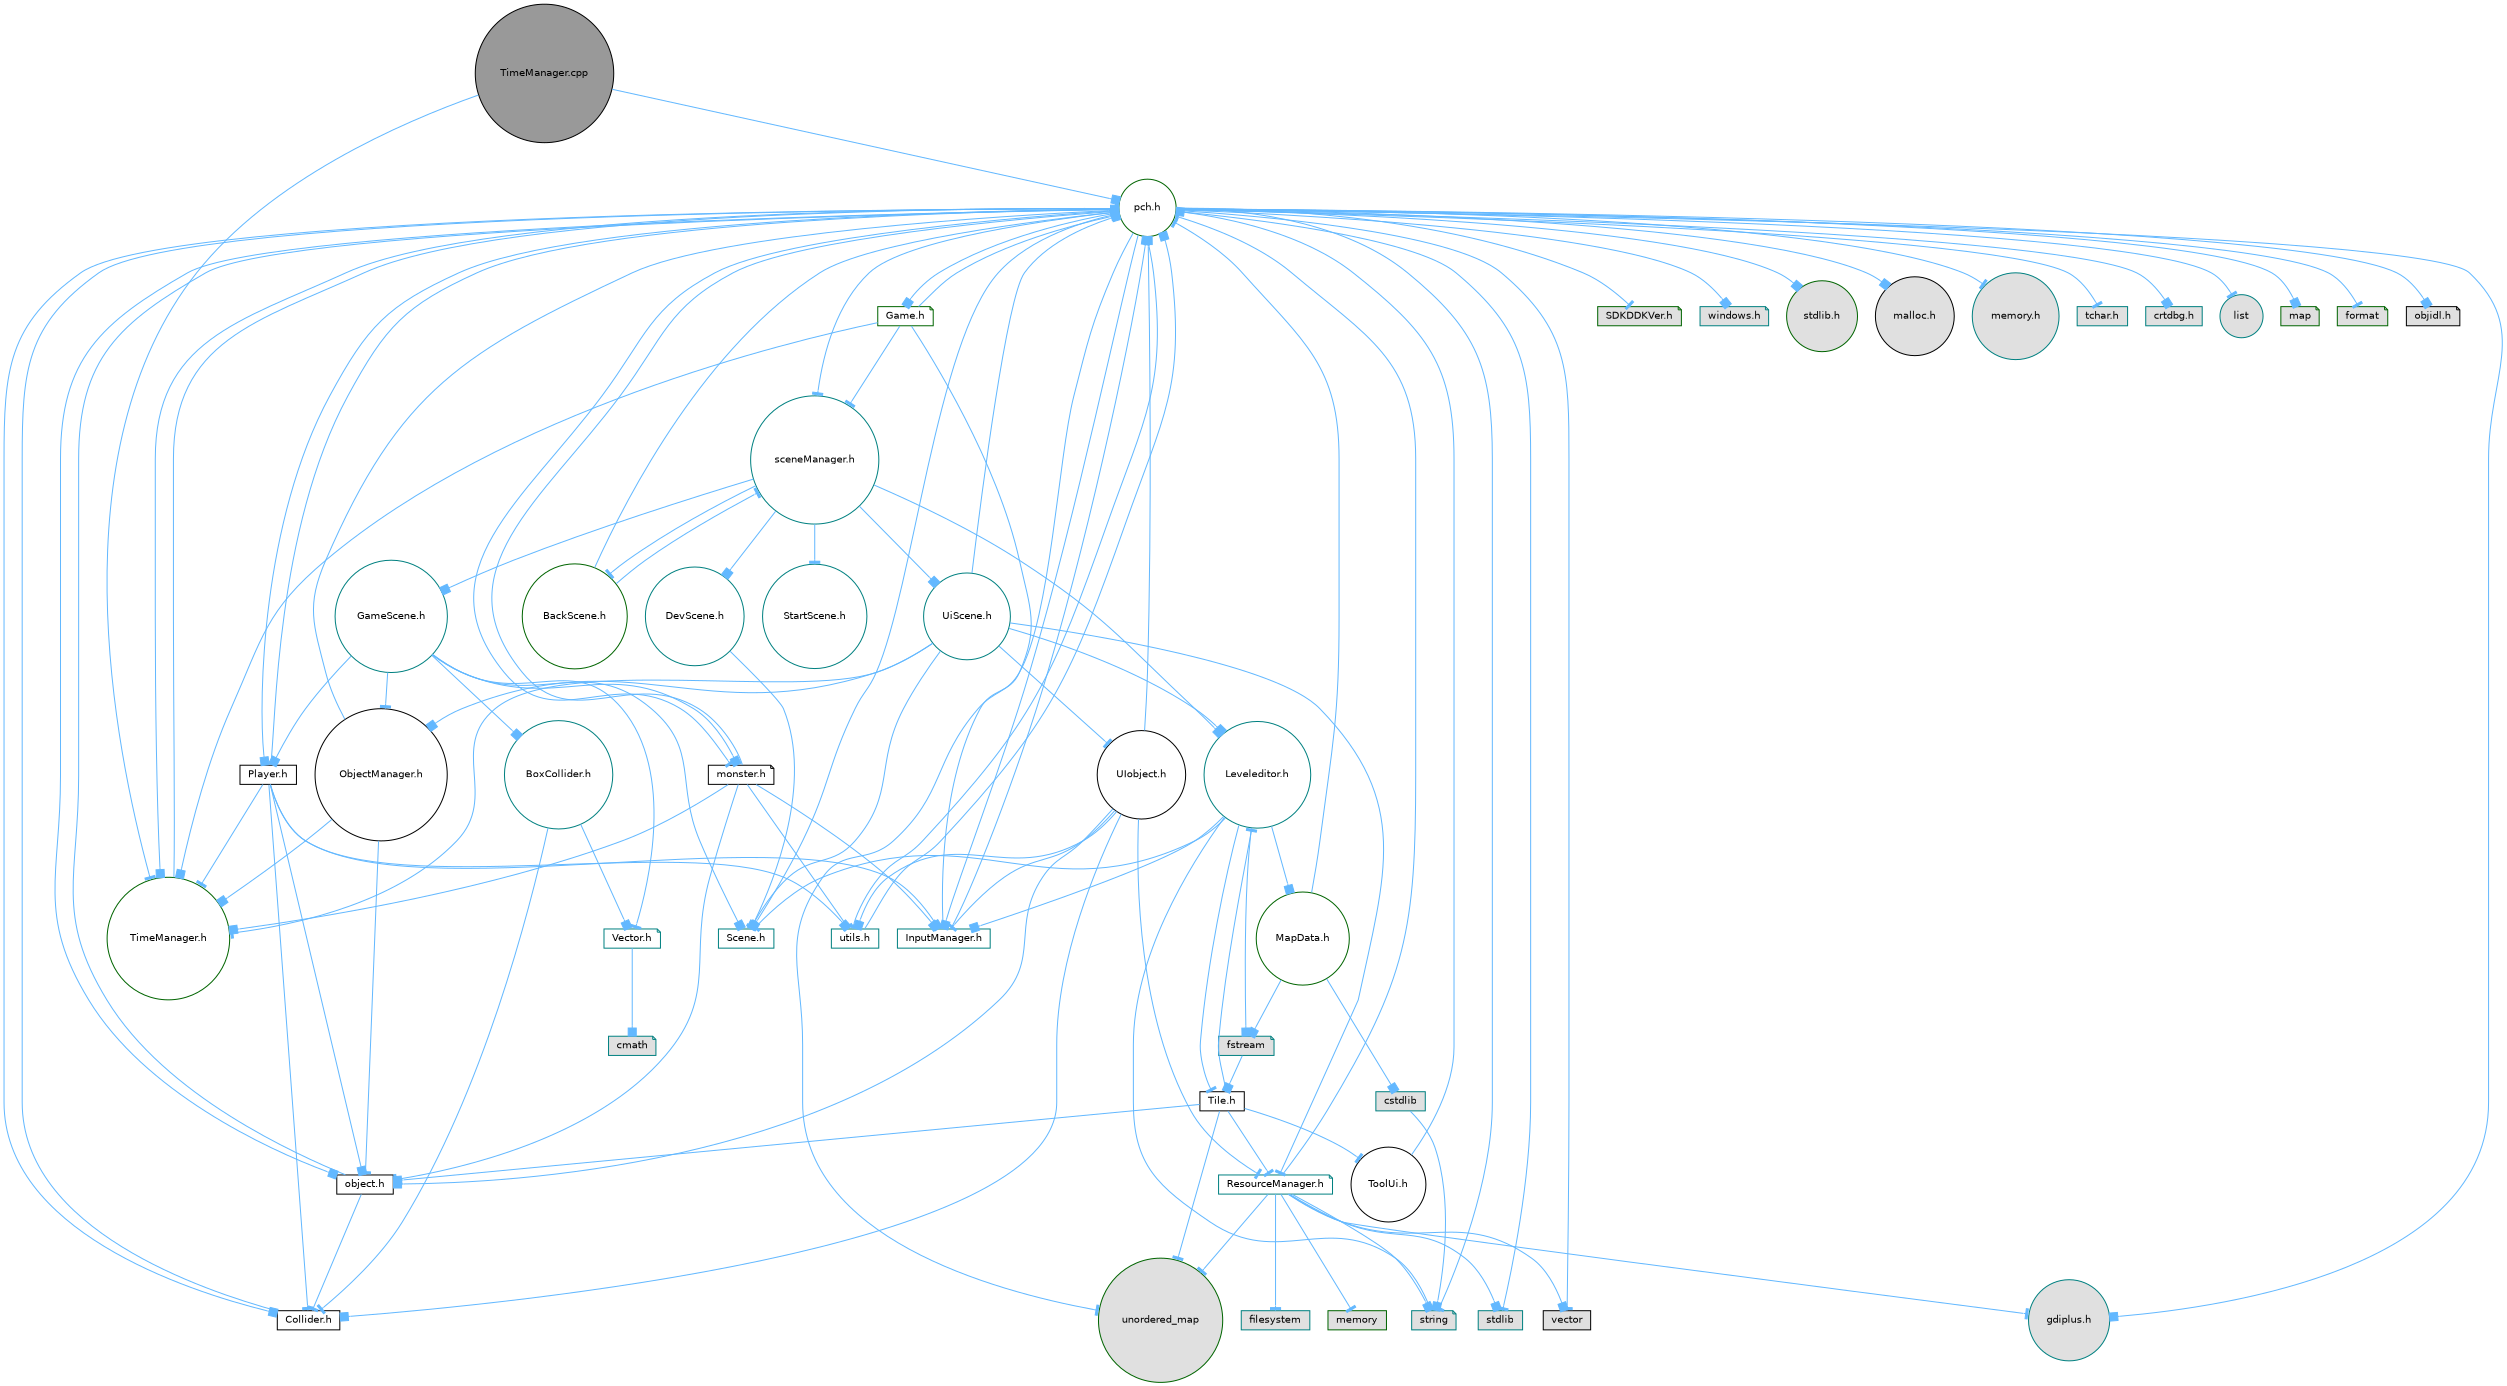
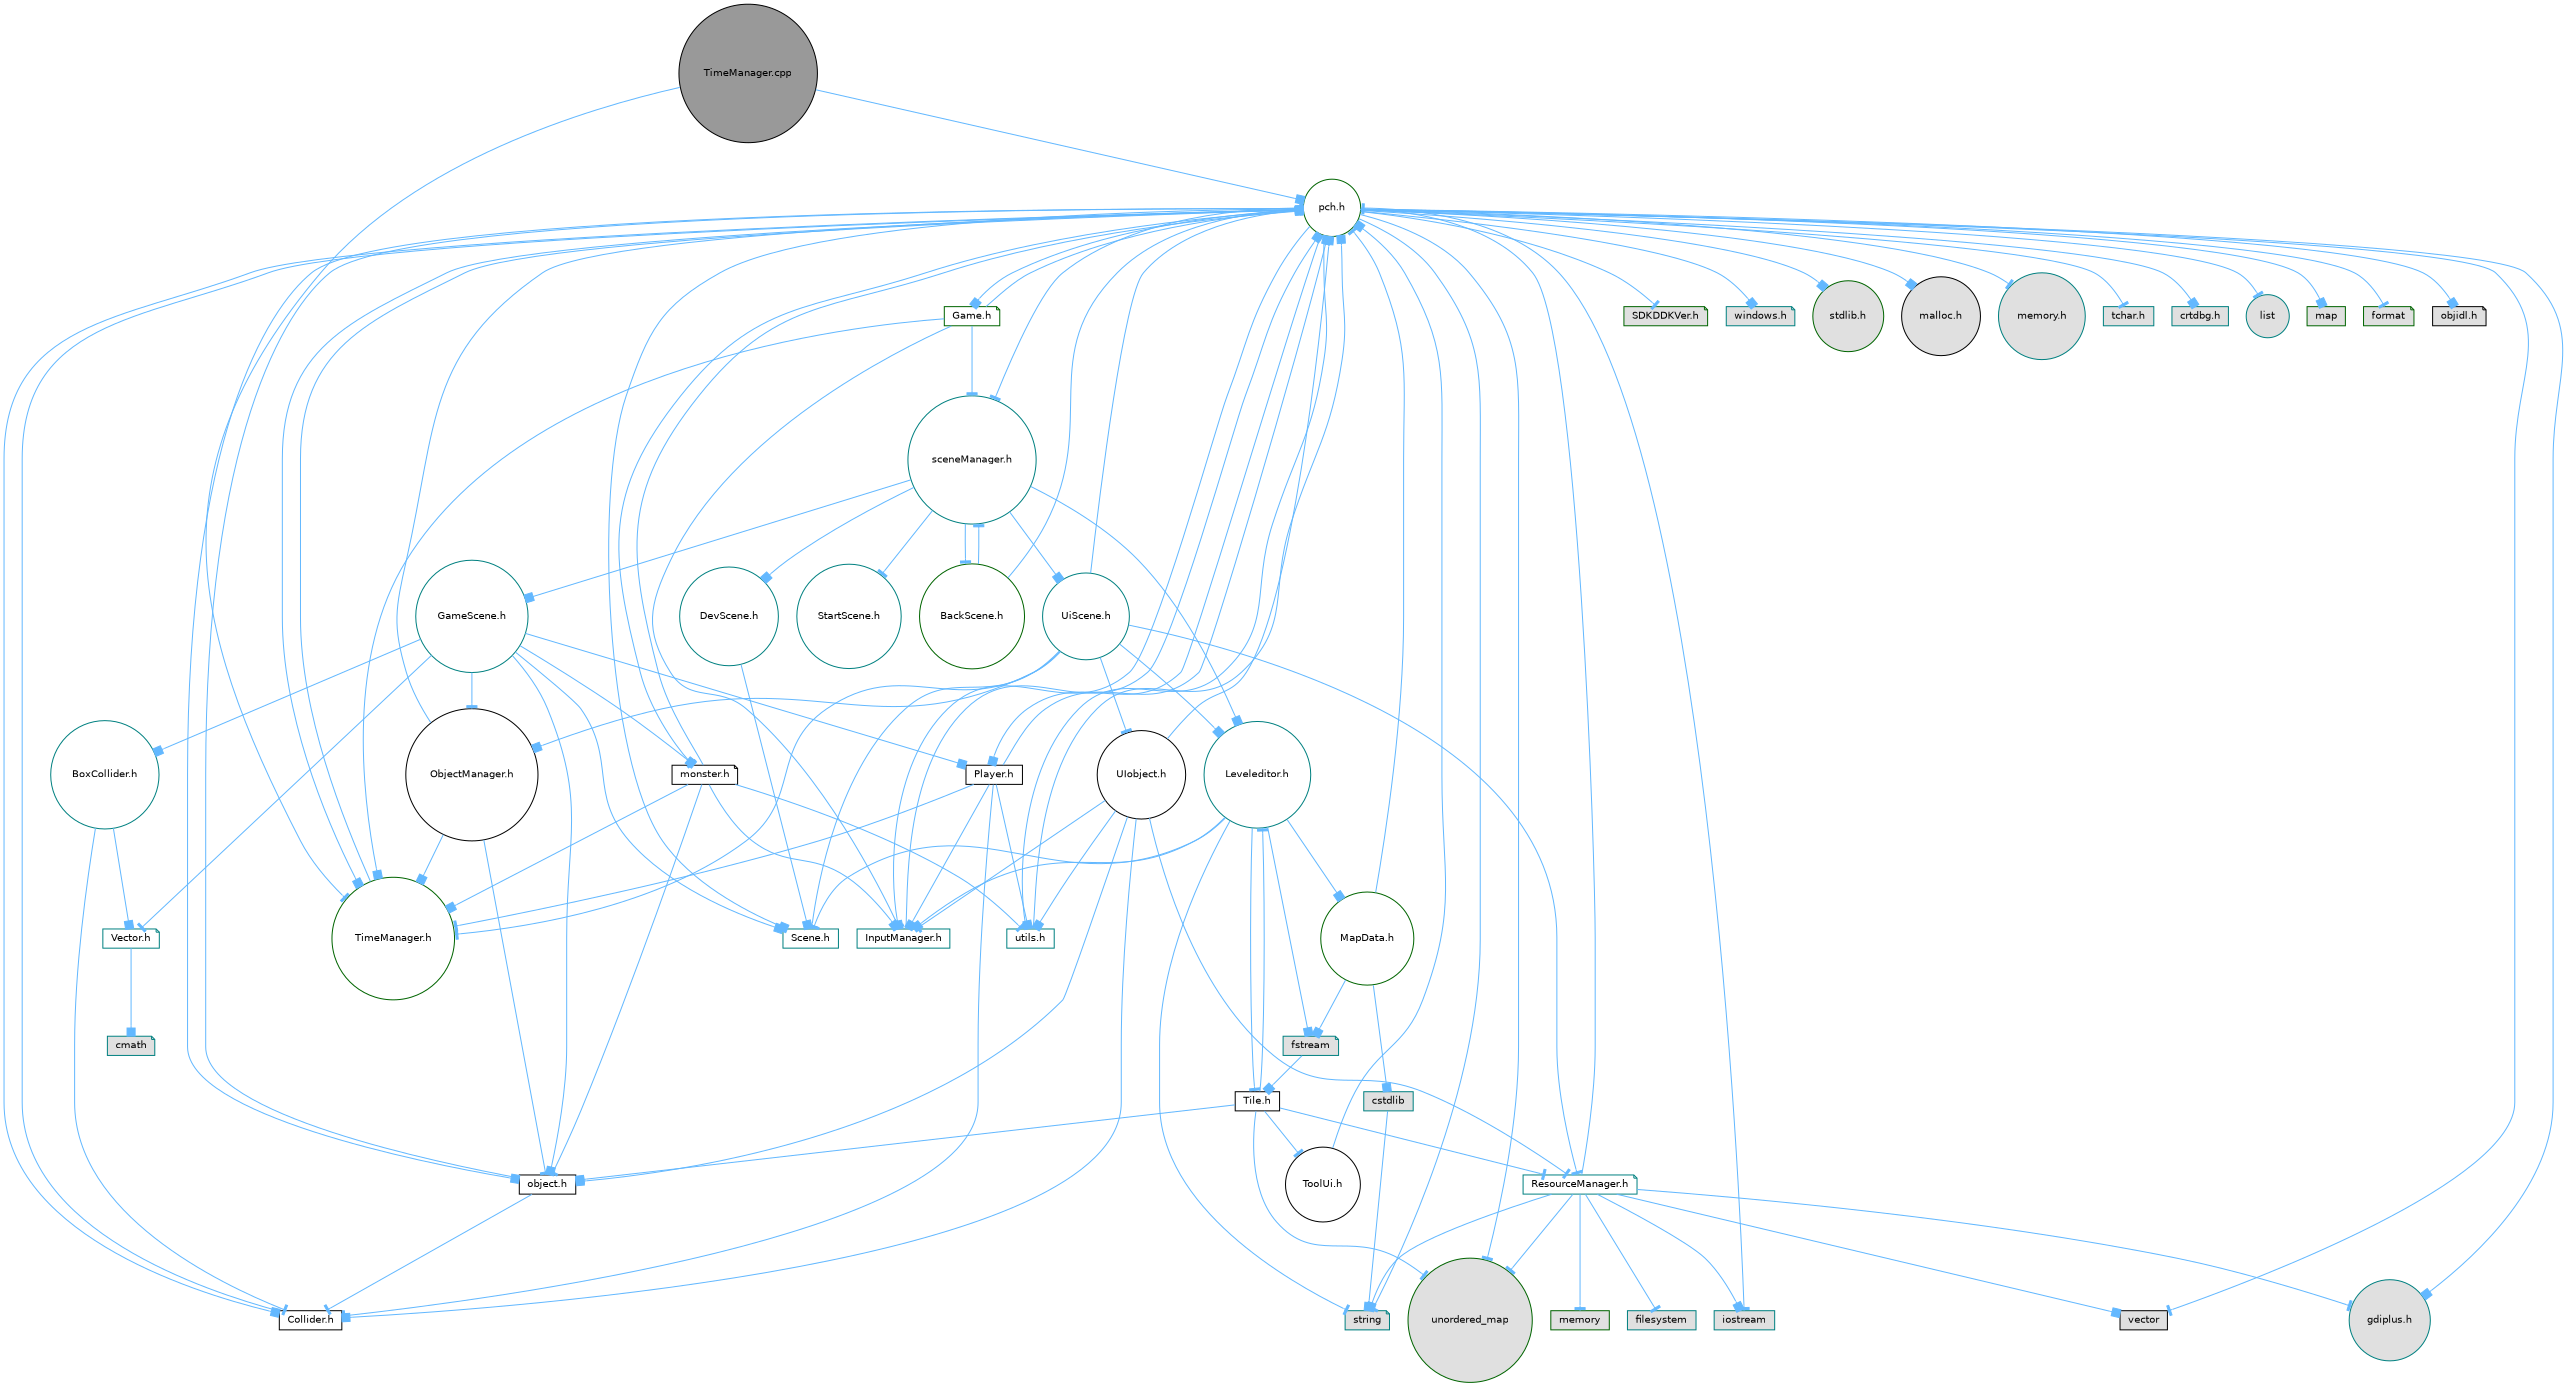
(2300, 316) -> (2326, 316)
(315, 975) -> (568, 891)
(1500, 1320) -> (1744, 1320)
